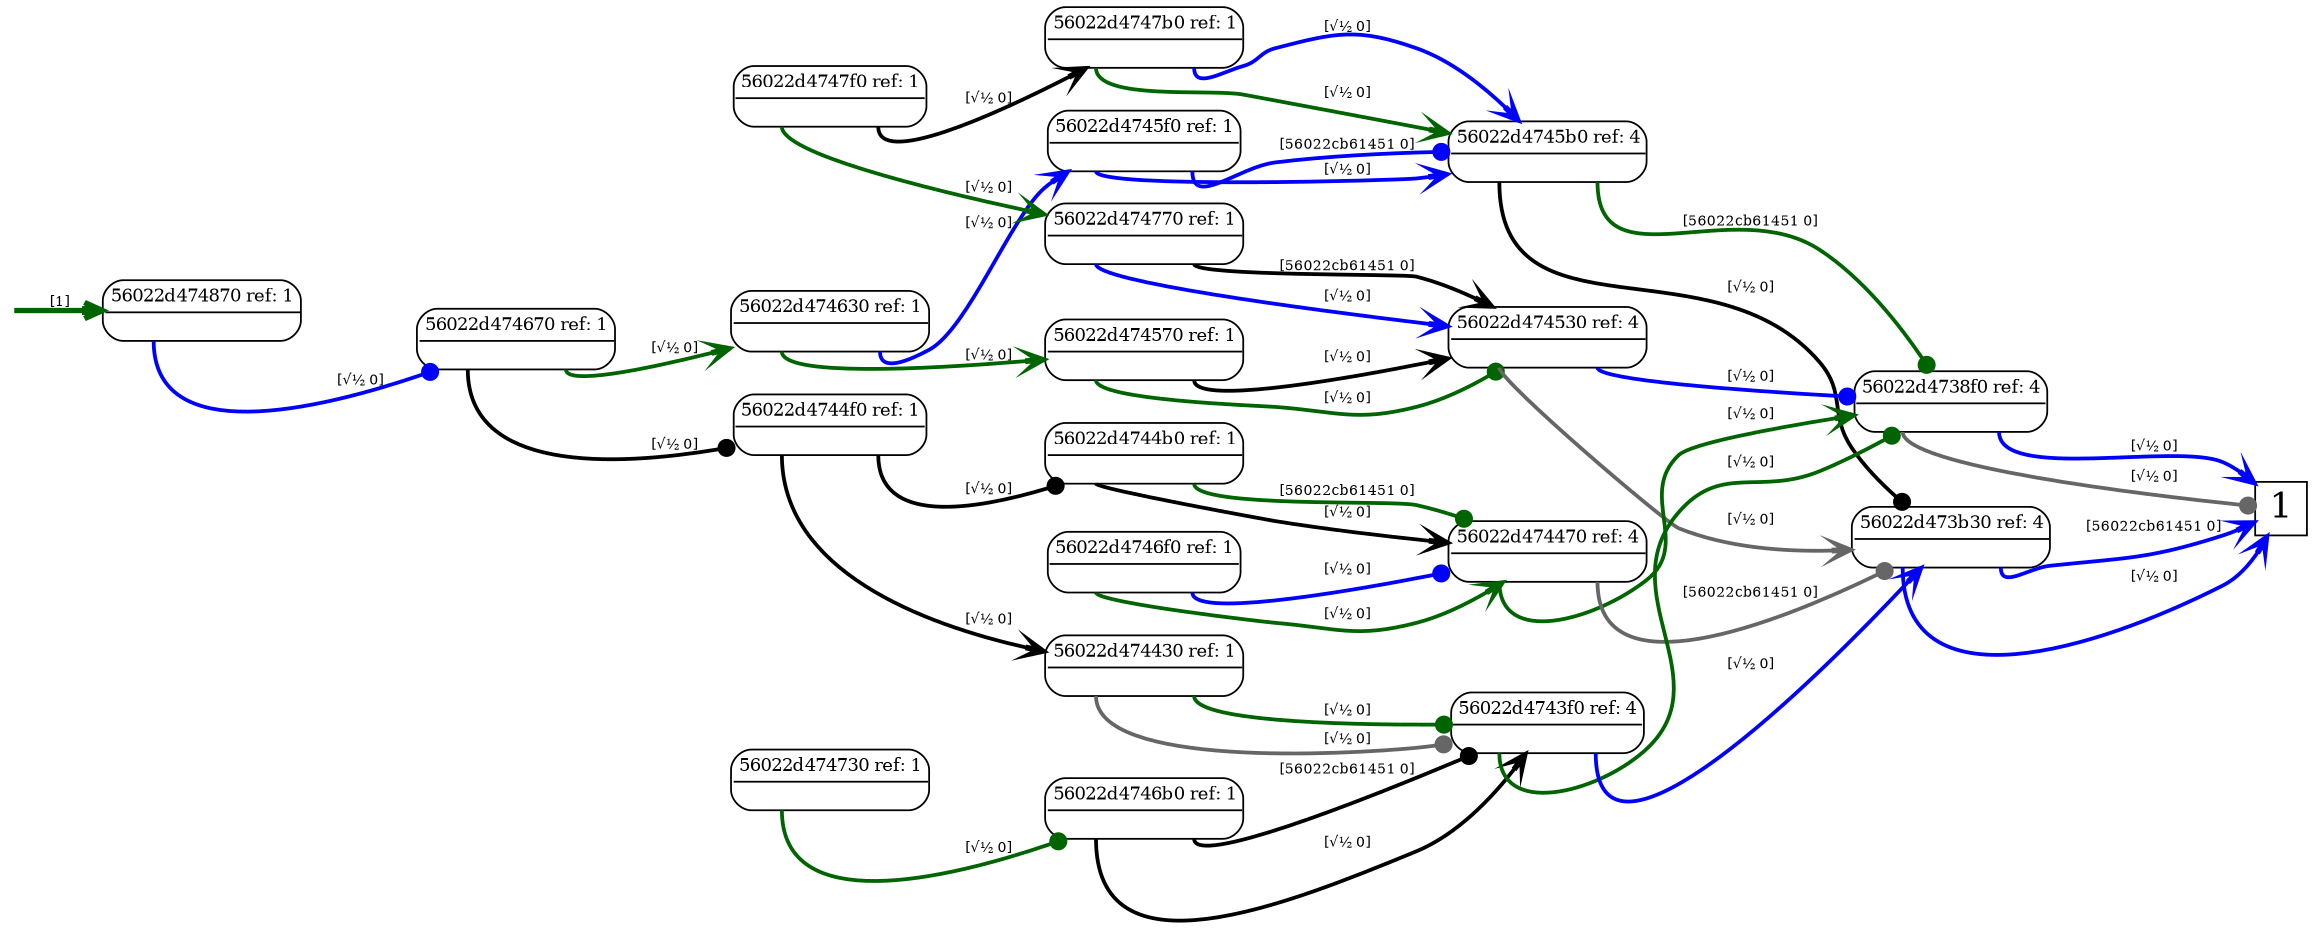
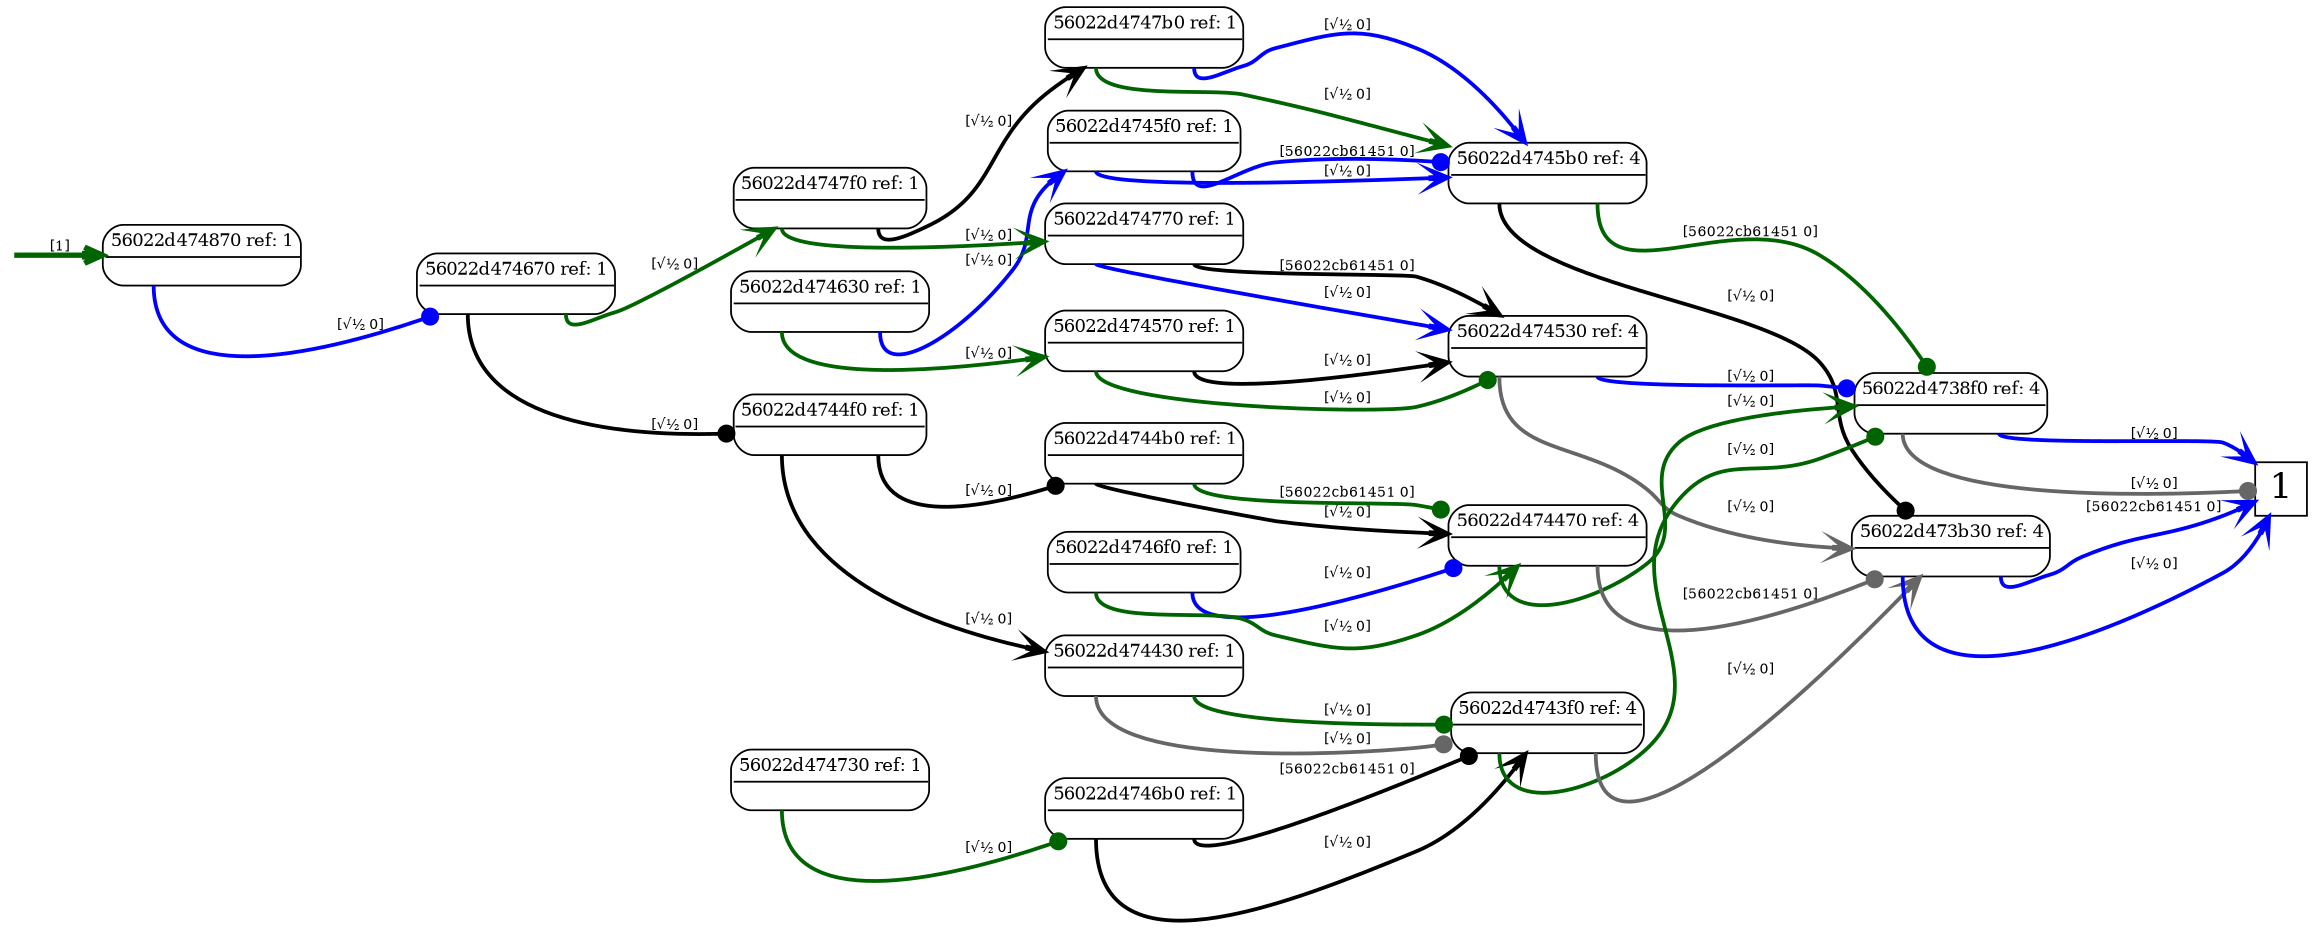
(639, 369) -> (662, 290)
(1755, 728) -> (1754, 733)
